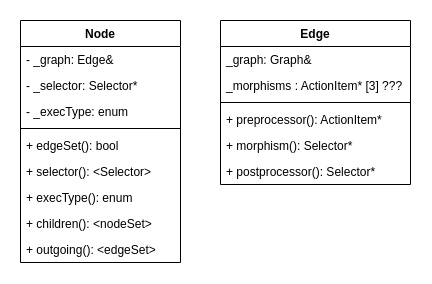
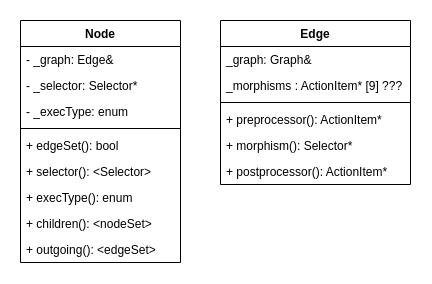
(323, 86) -> (323, 86)
(314, 172) -> (321, 172)
